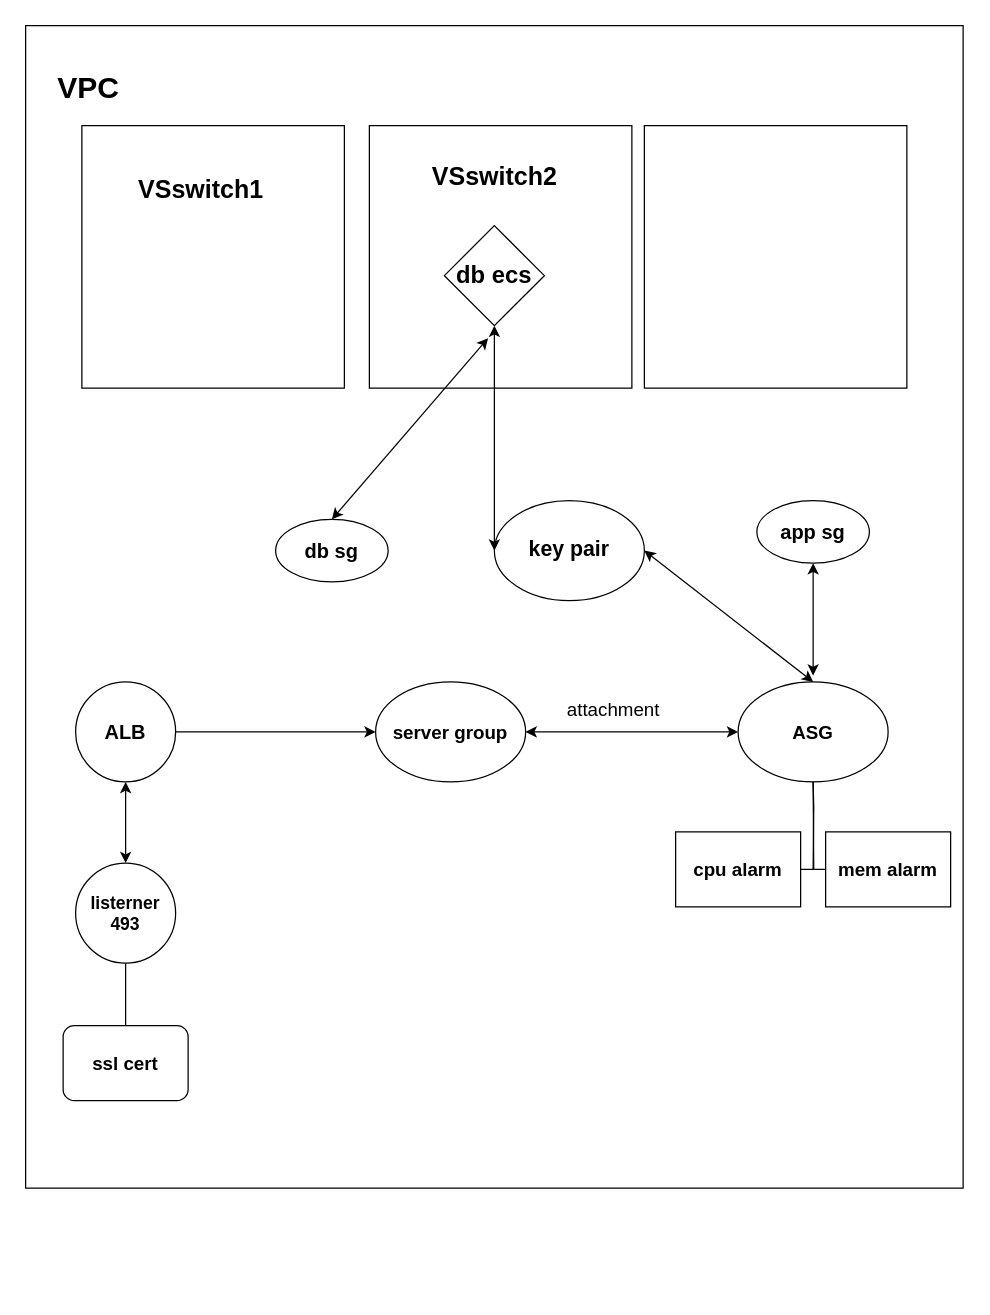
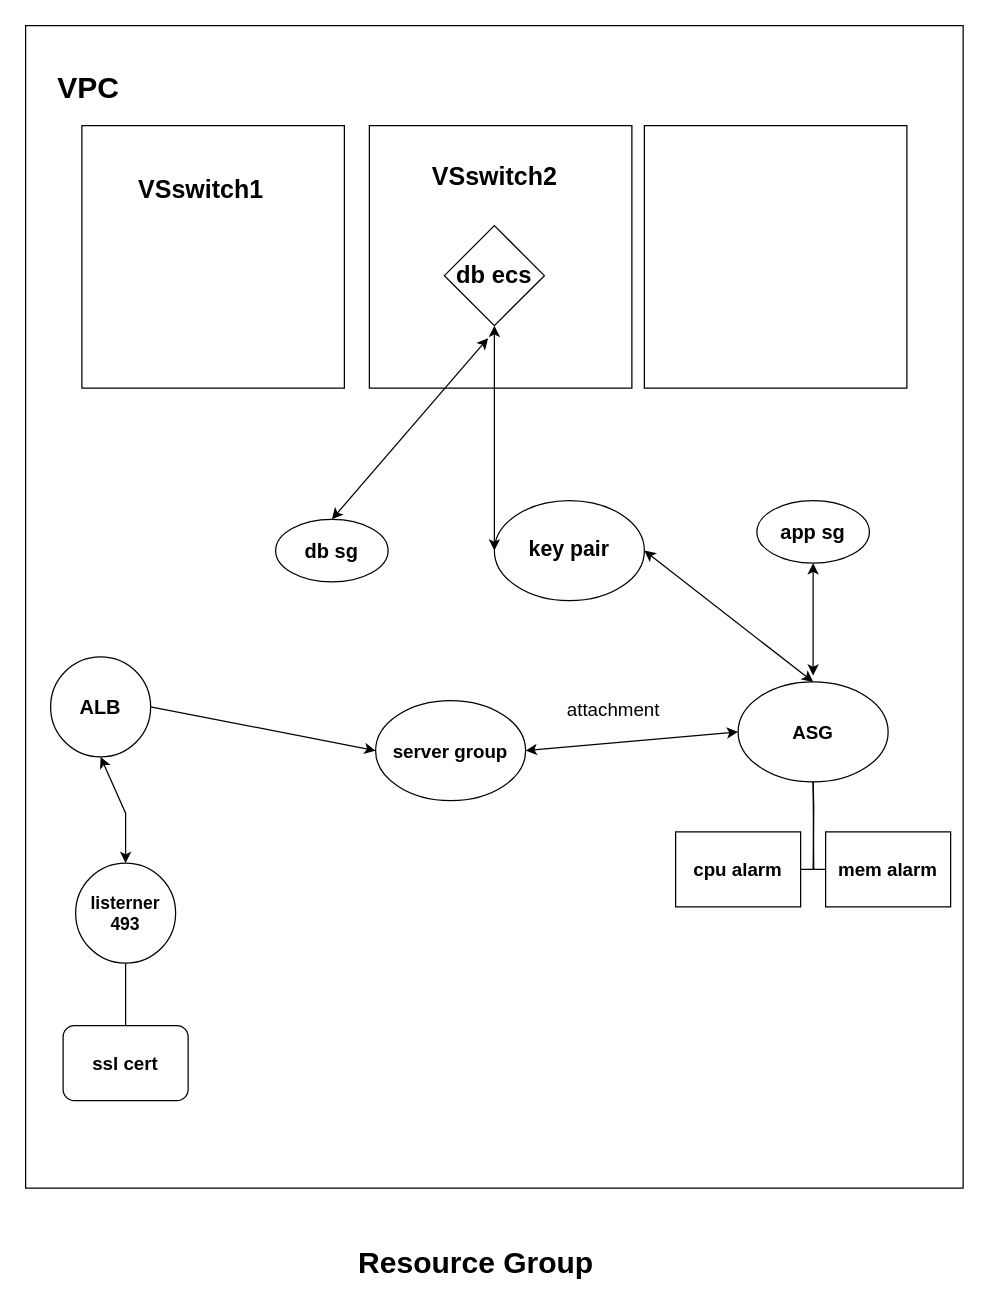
(126, 732) -> (101, 707)
(451, 732) -> (451, 751)
none -> (476, 1263)
